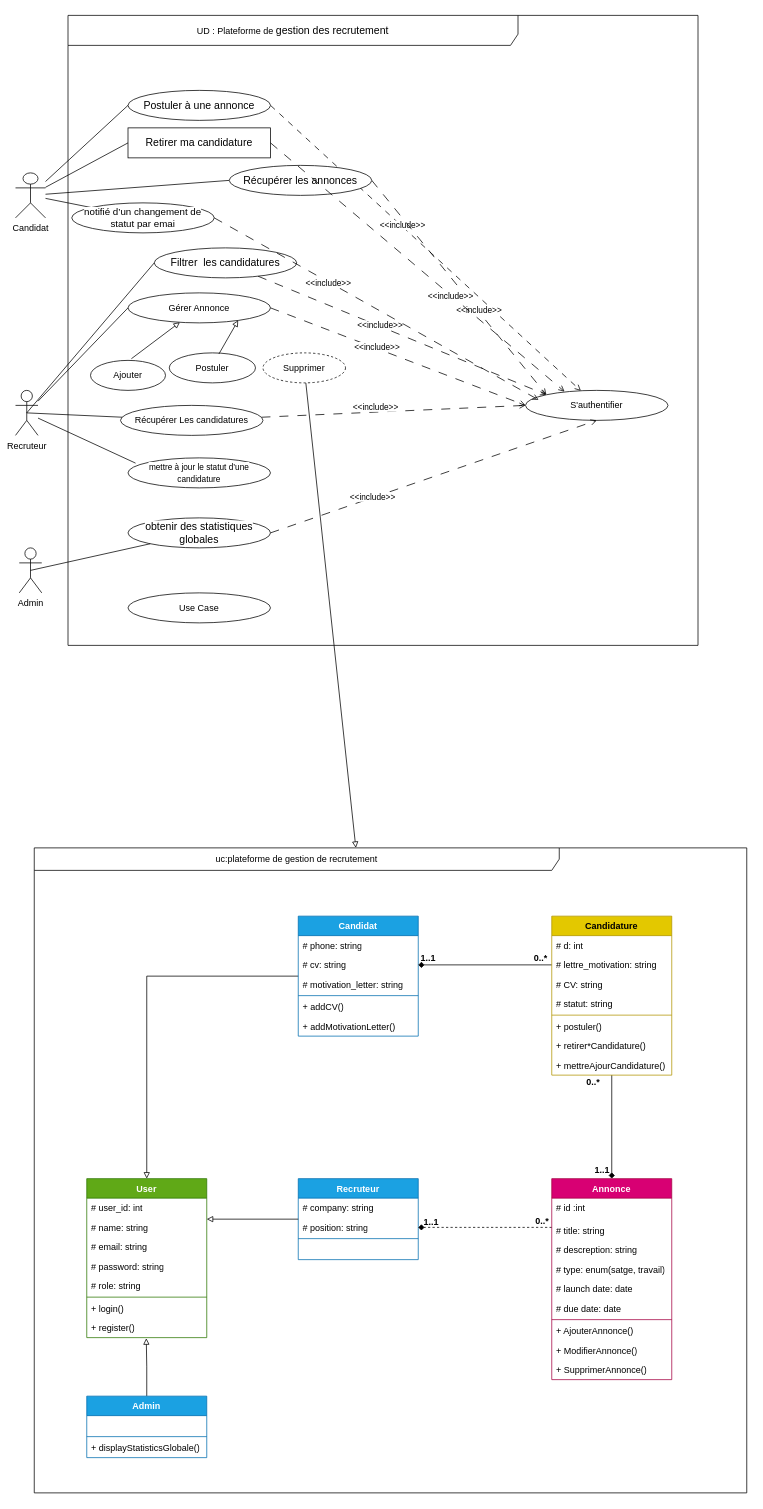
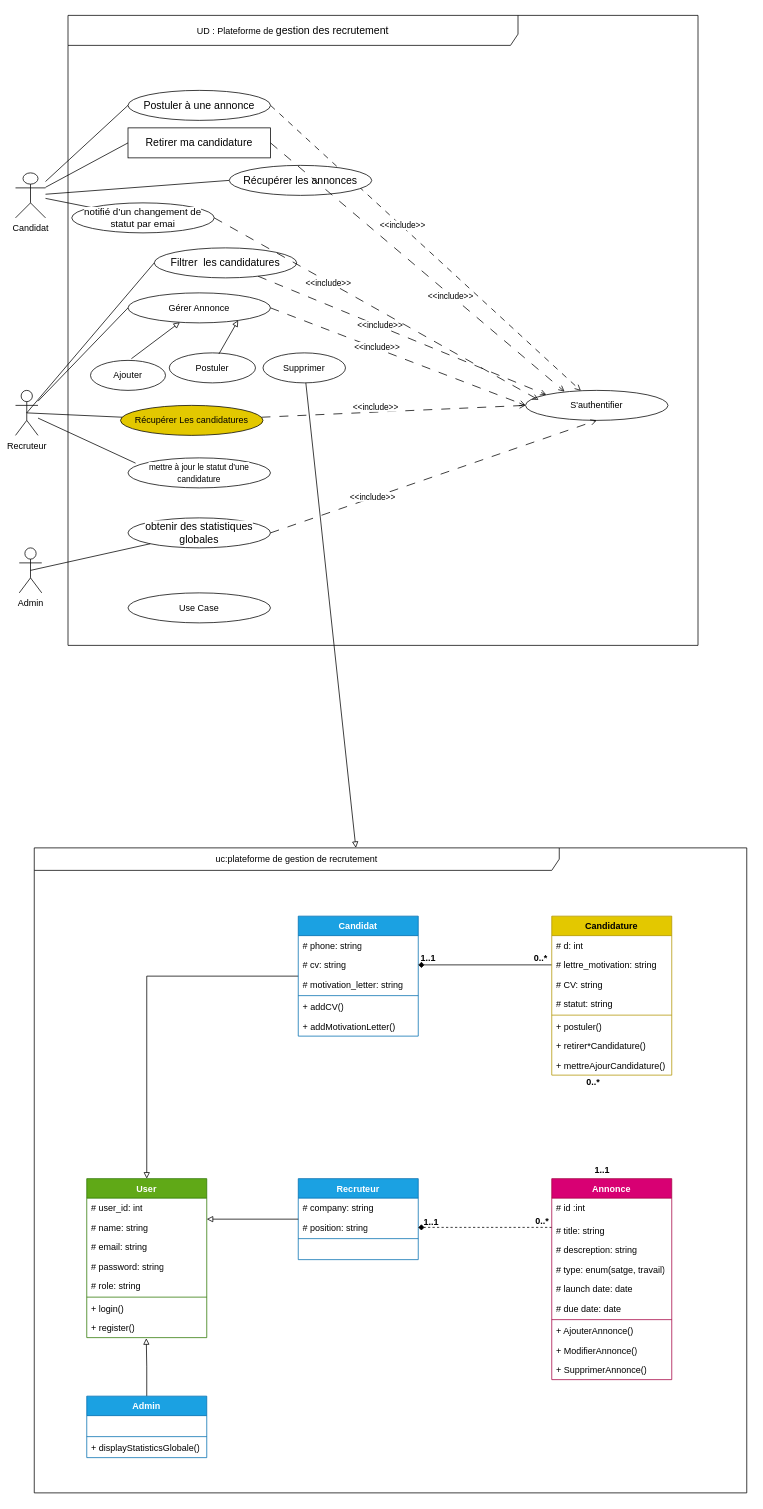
(398, 212) -> none
(304, 368) -> (304, 368)
(192, 420) -> (192, 420)
(612, 1125) -> none
